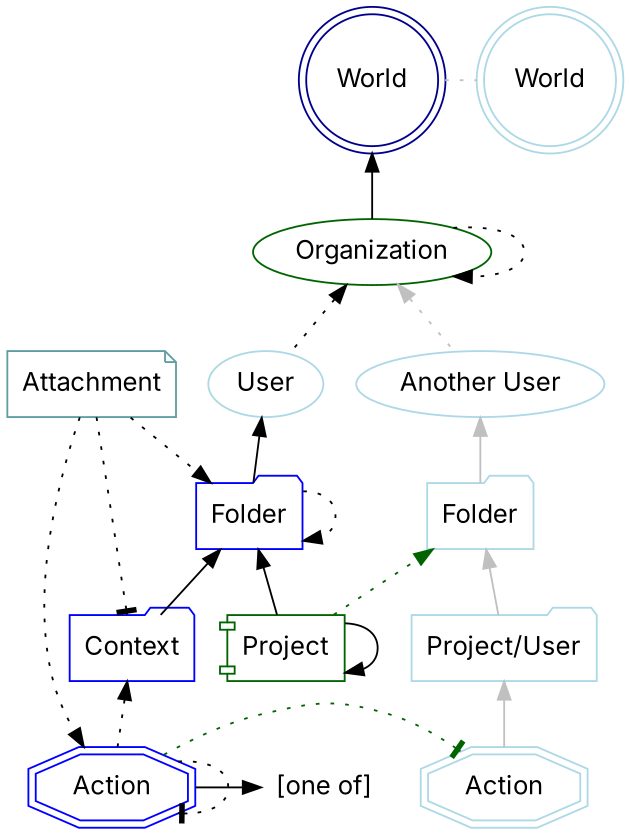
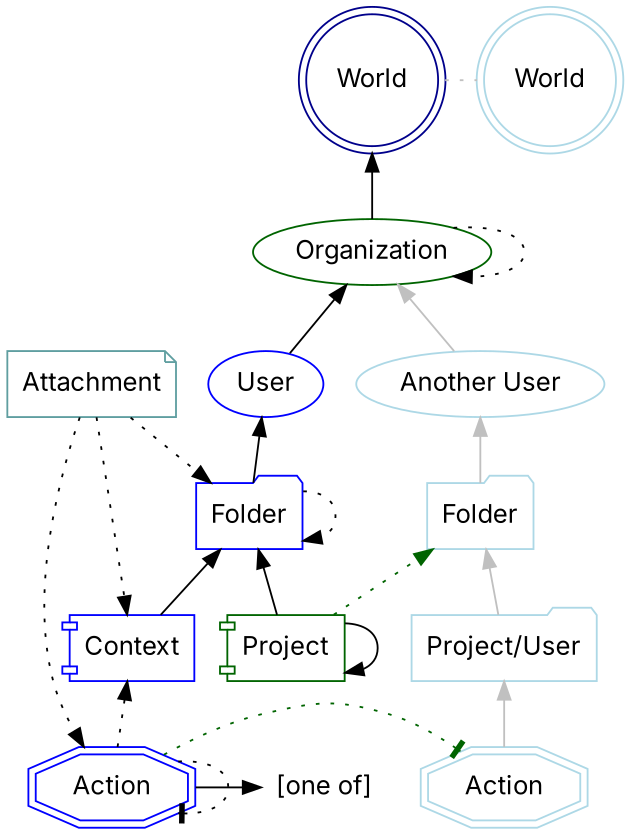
(432, 325) -> (432, 325)
(312, 326) -> (312, 326)
(266, 384) -> (266, 384)
(111, 511) -> (110, 507)
(132, 648) -> (132, 648)
